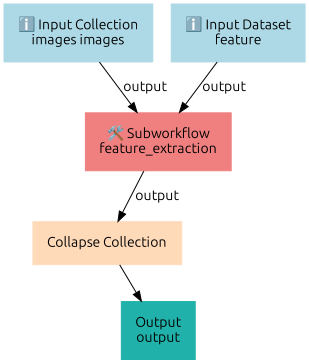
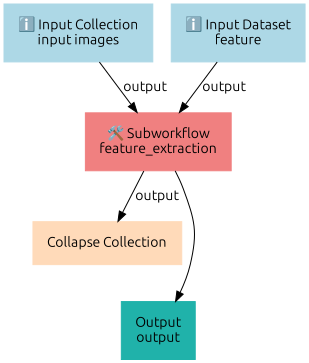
(78, 33) -> (78, 33)
(128, 279) -> (194, 231)
